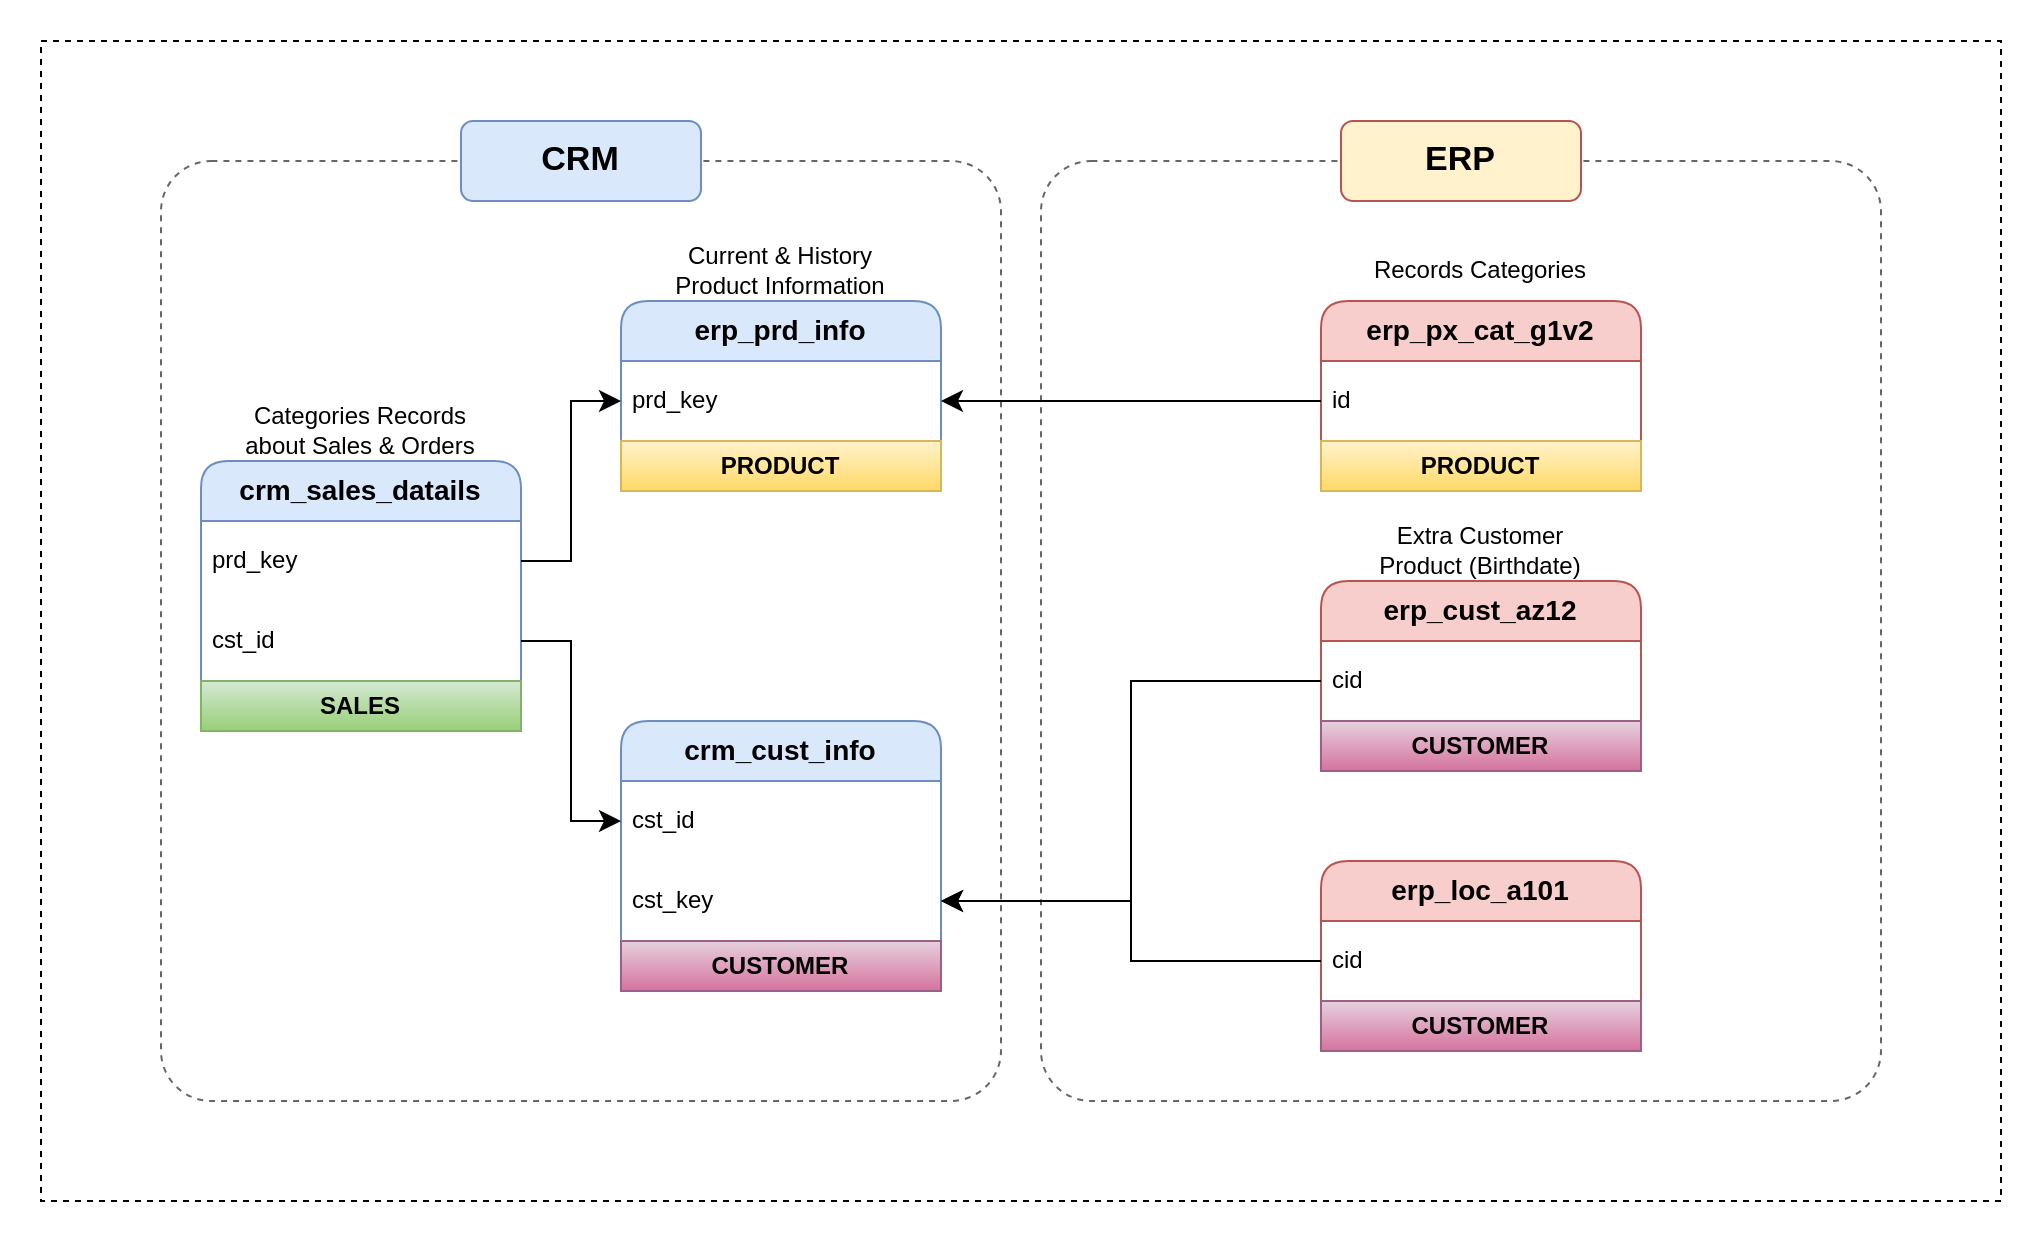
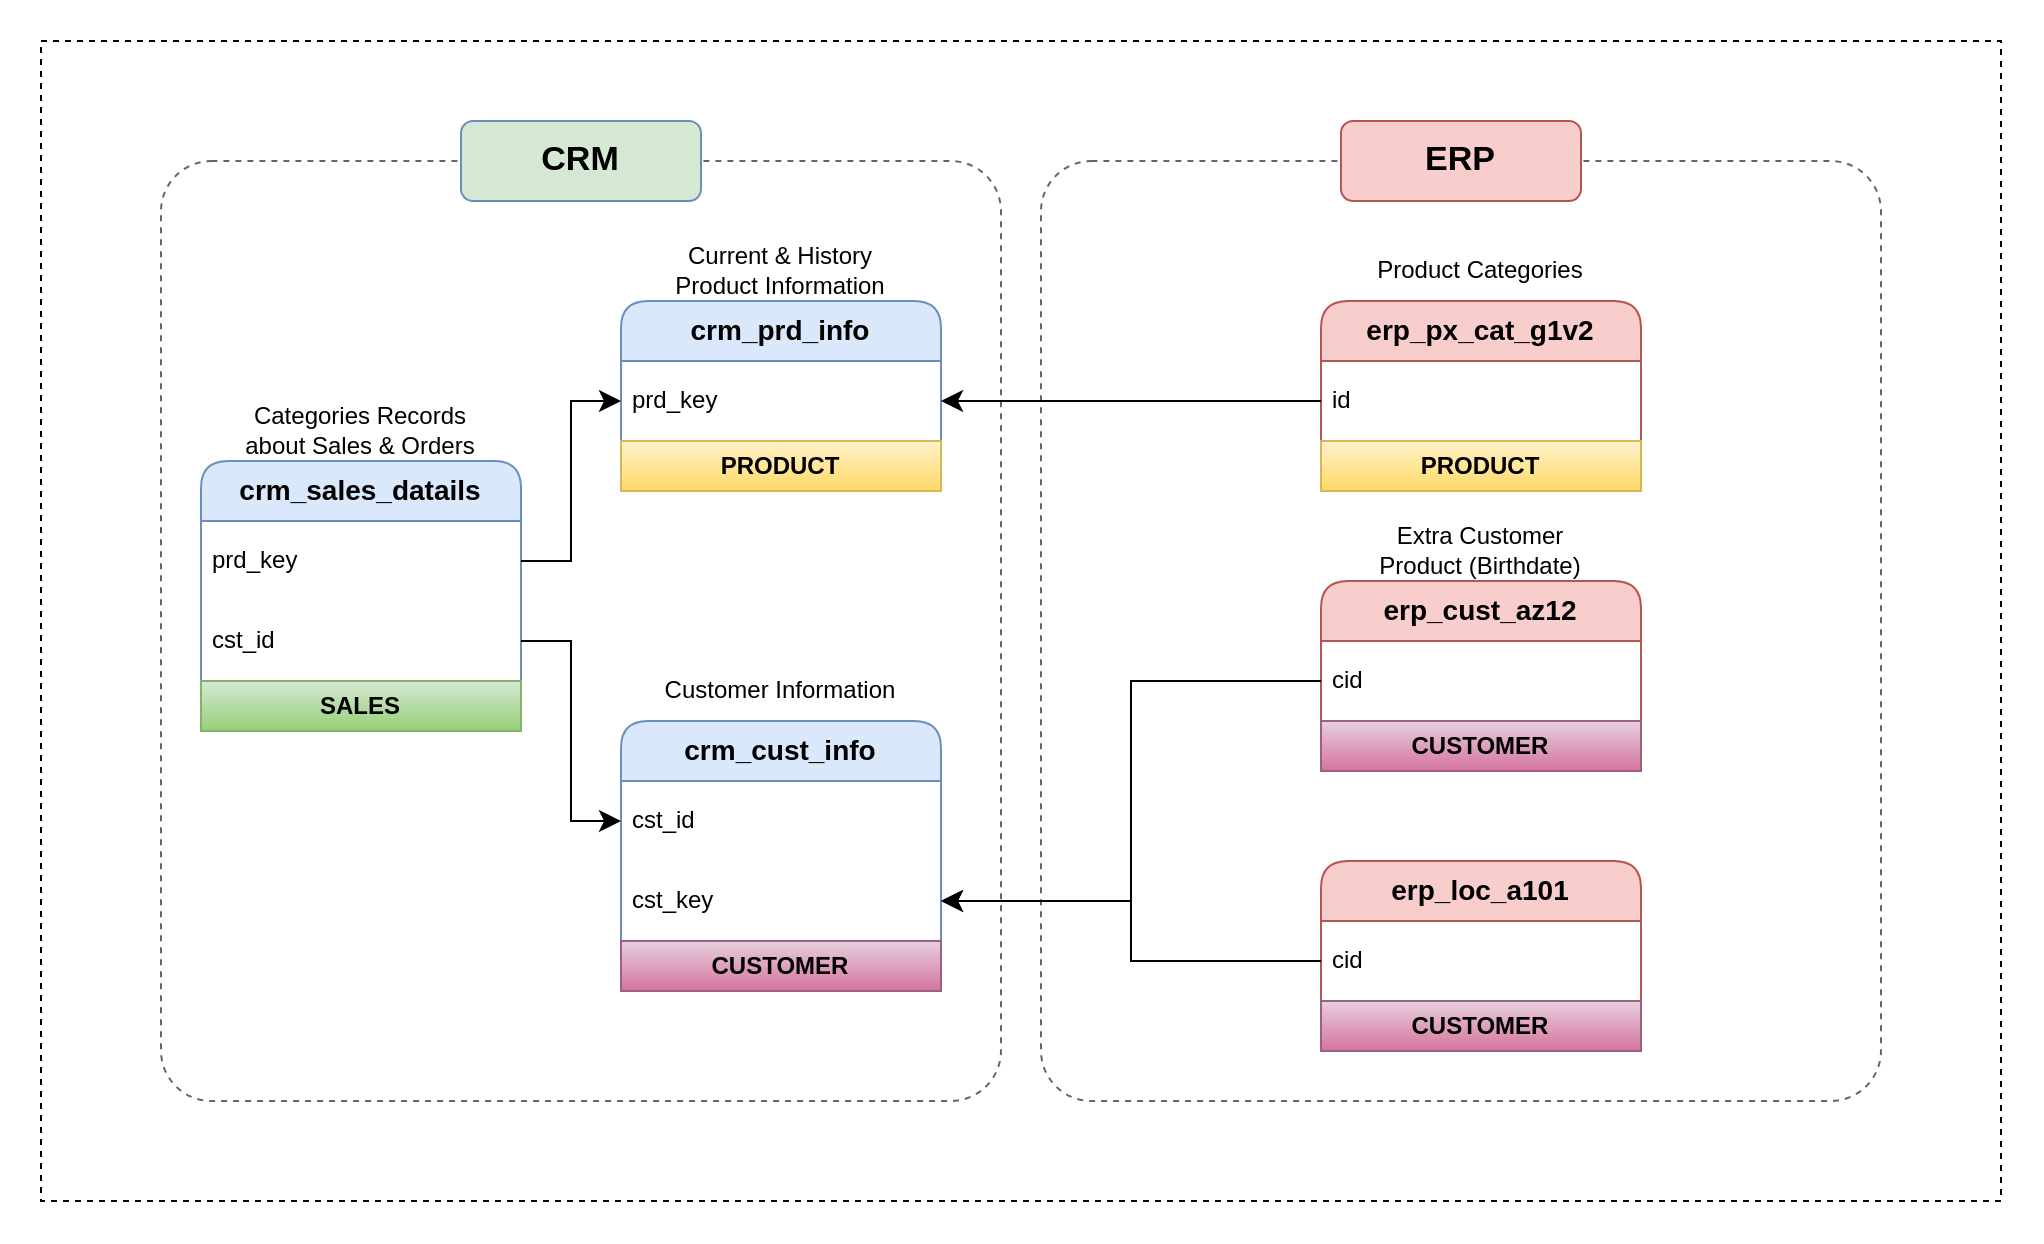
(581, 161) -> (581, 161)
(1461, 161) -> (1461, 161)
(1481, 271) -> (1481, 271)
(781, 331) -> (781, 331)
none -> (781, 691)
